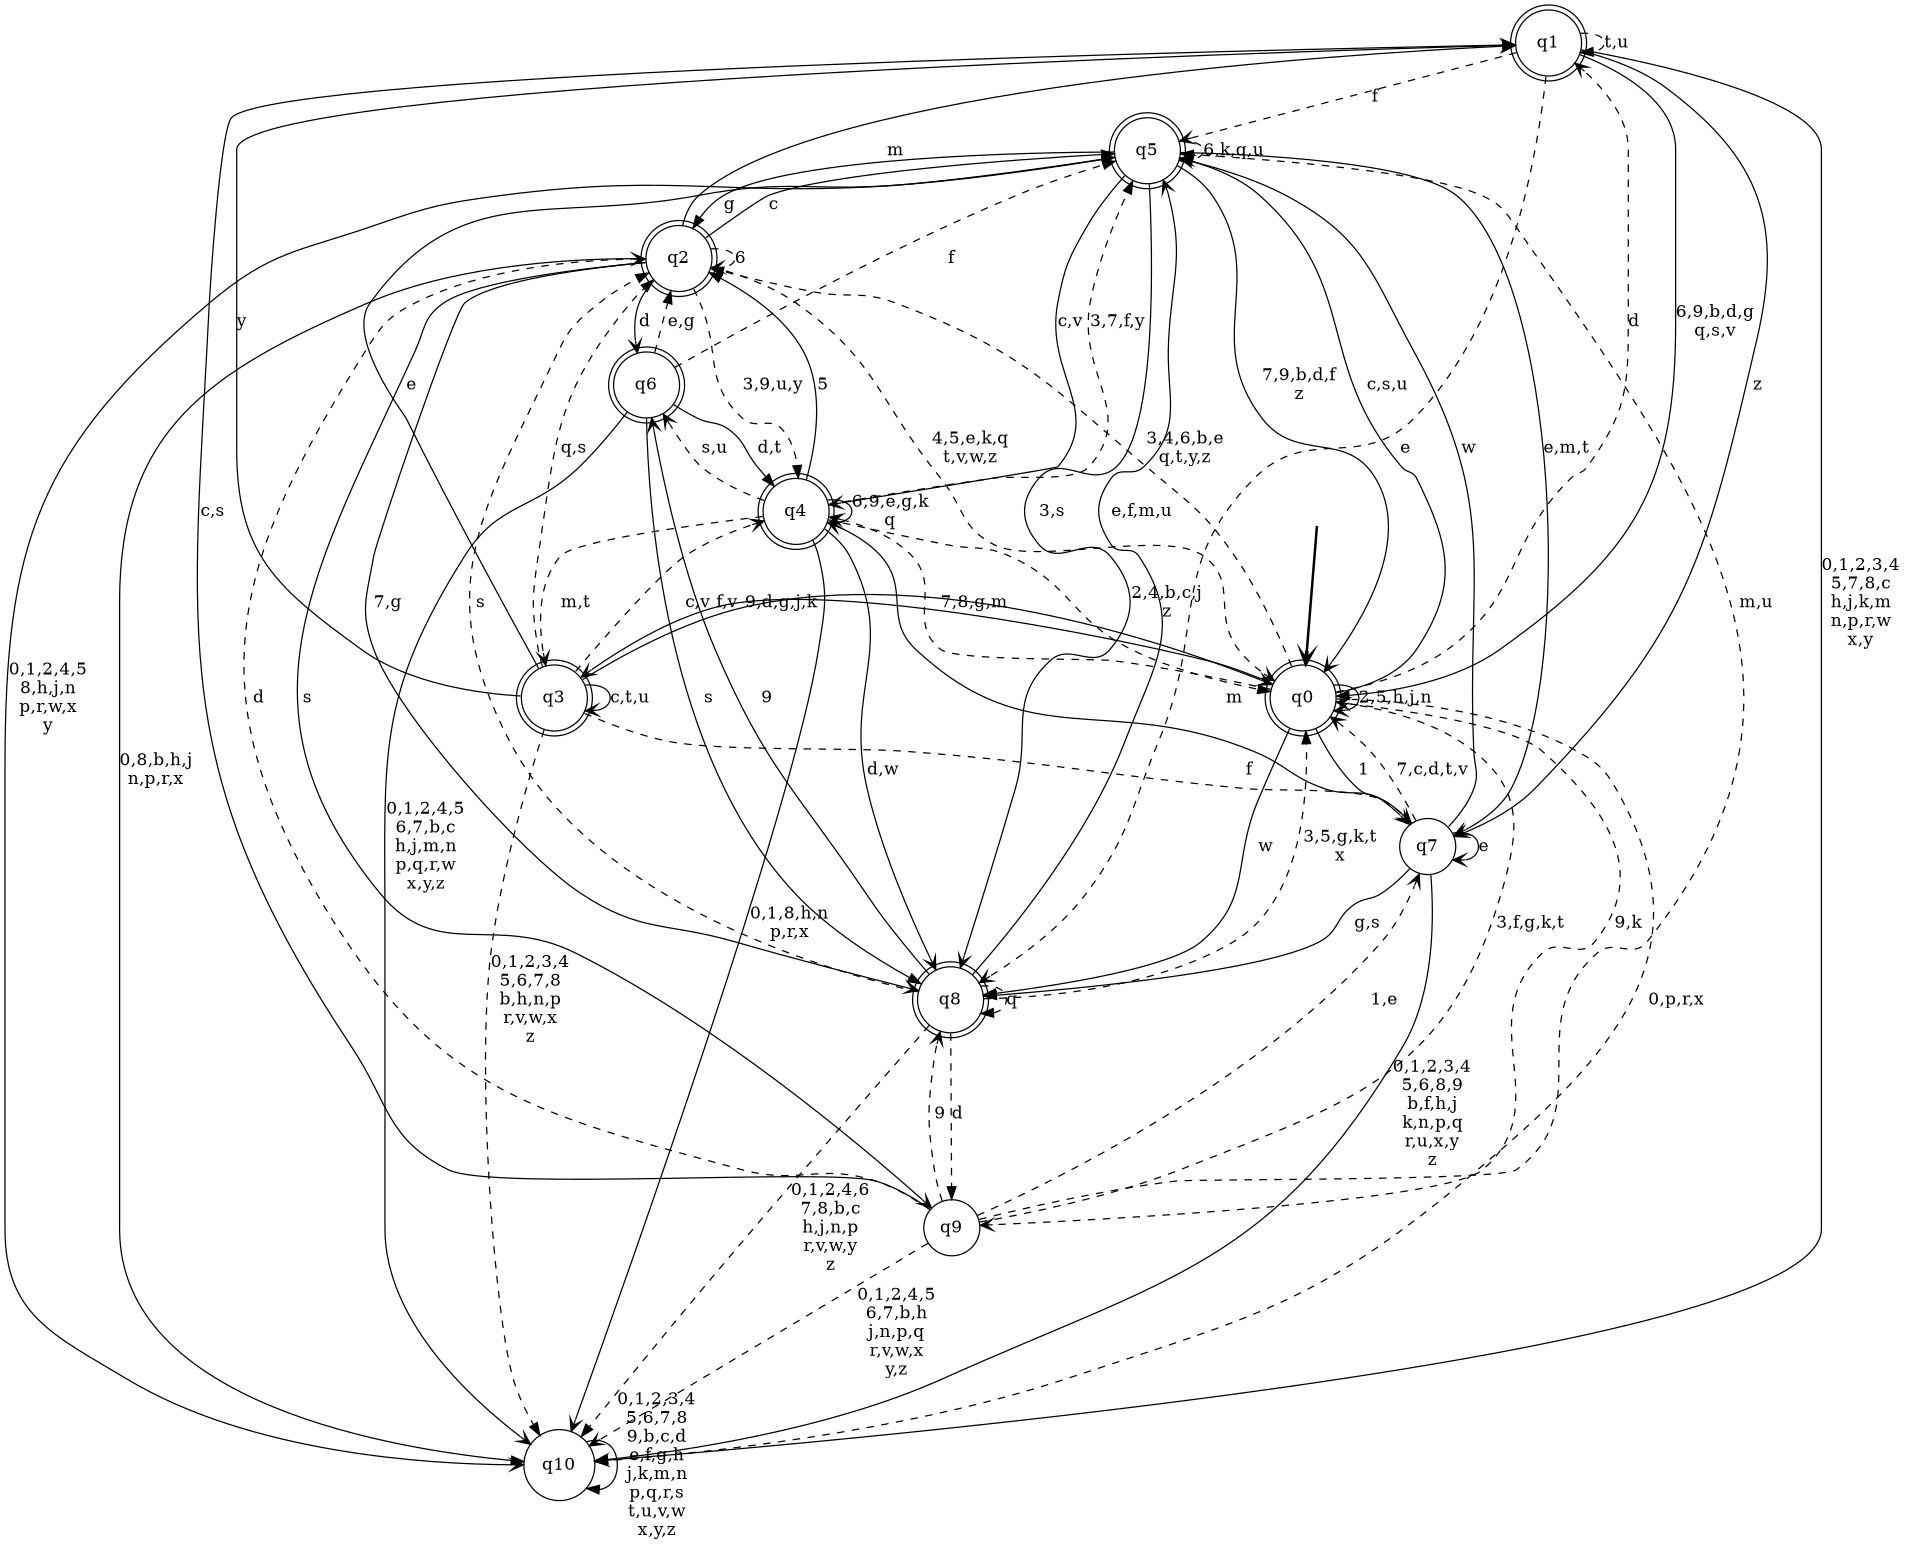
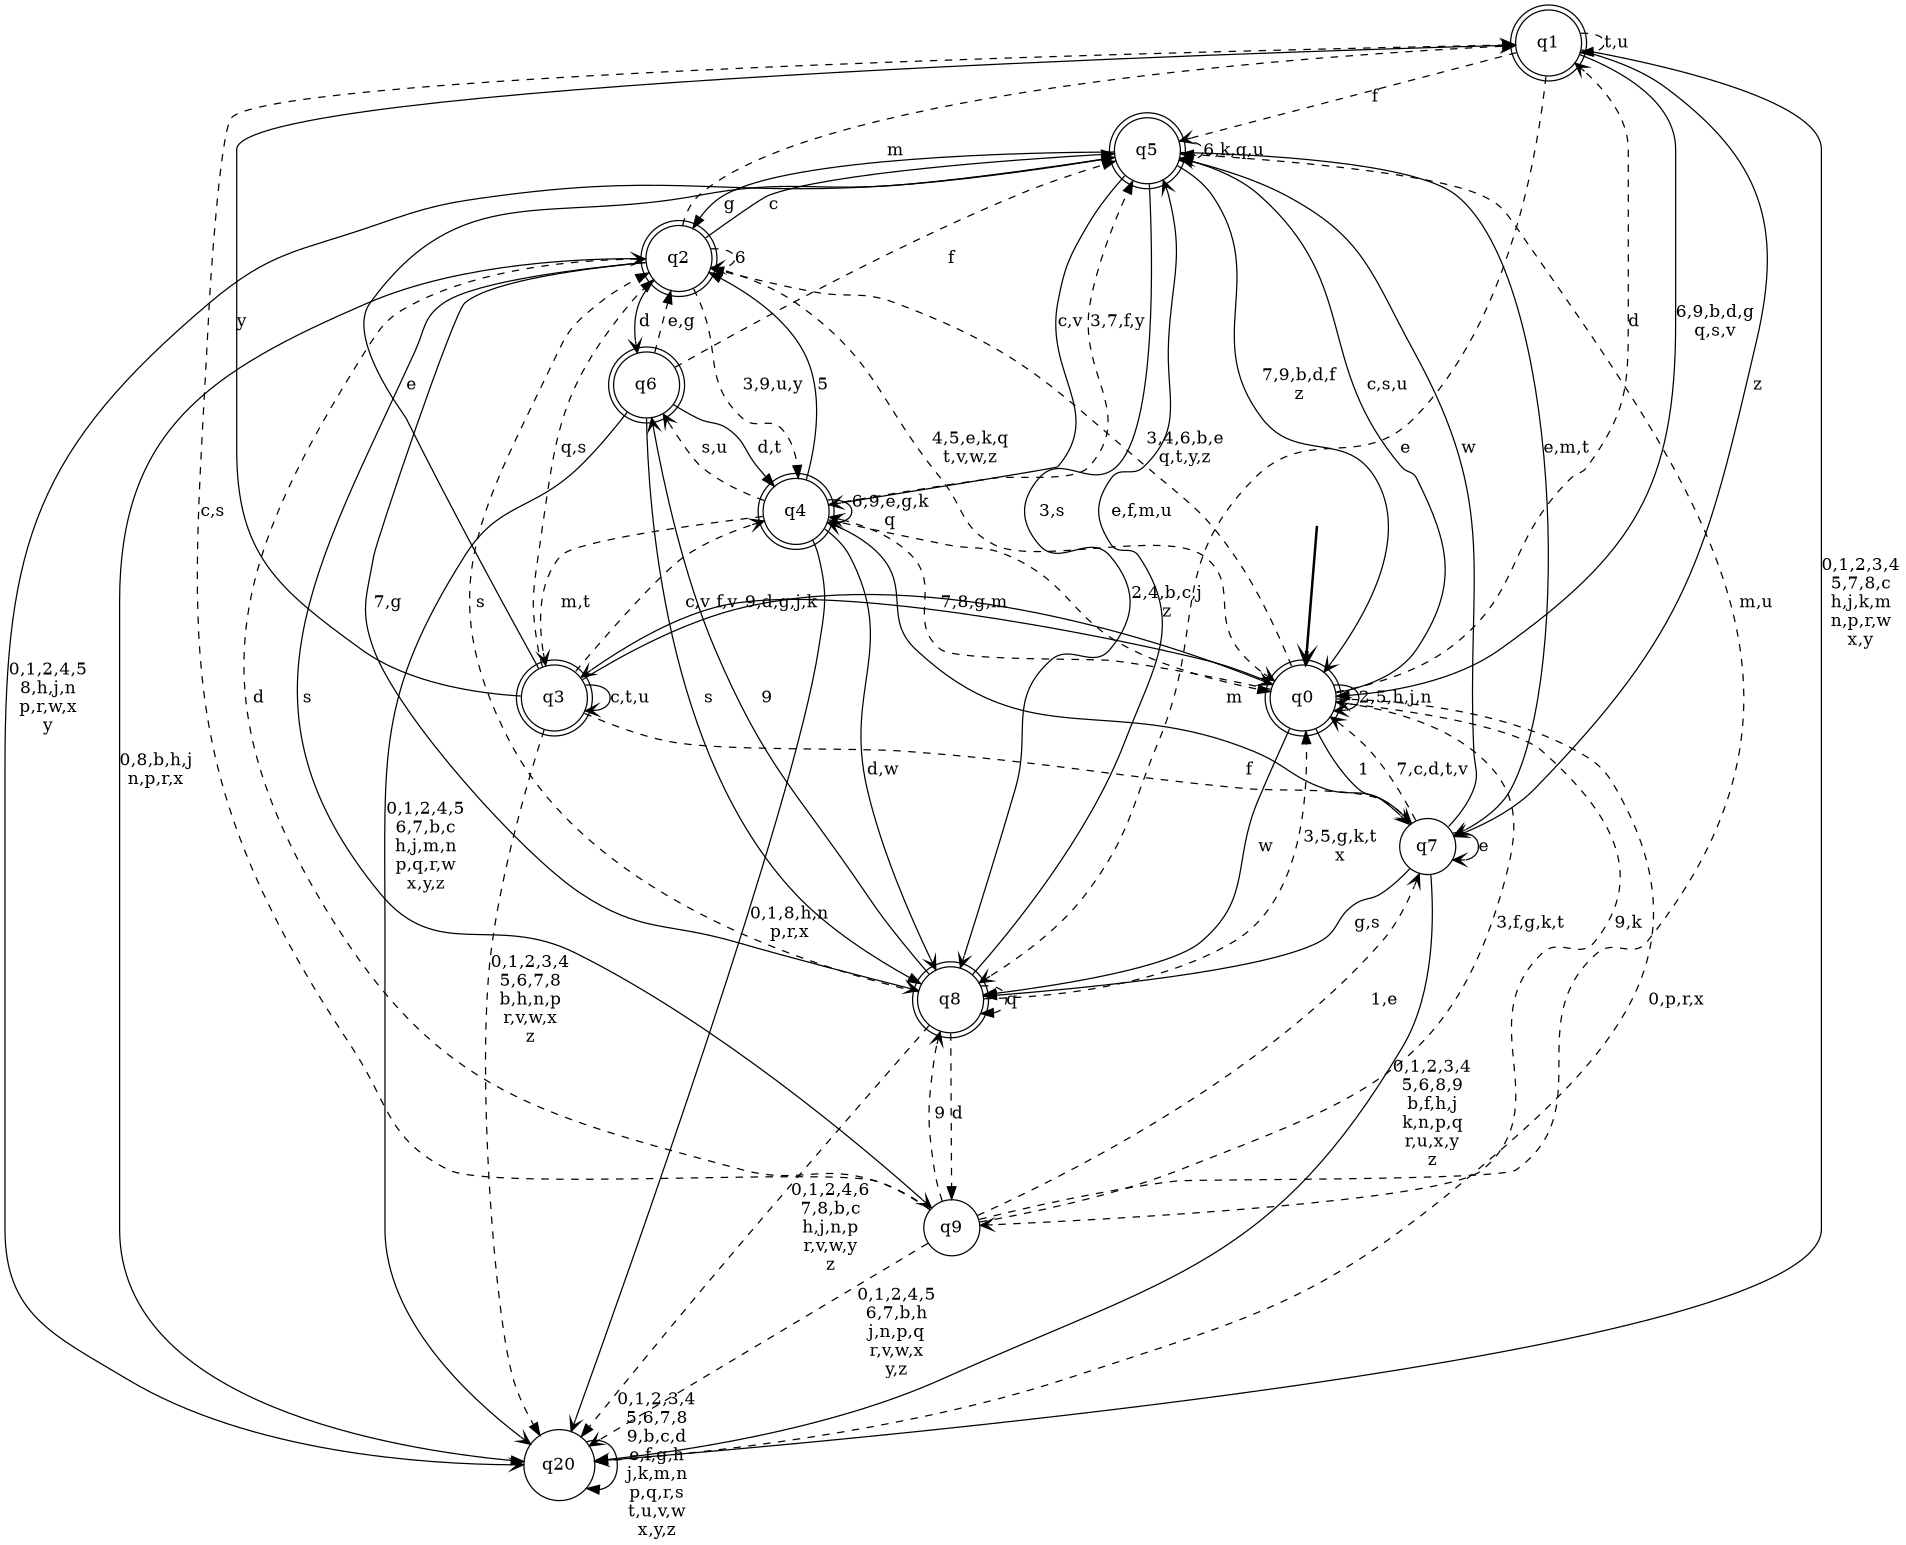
(1075, 85) -> (1075, 85)
(210, 286) -> (210, 286)
(559, 1465) -> (559, 1465)
